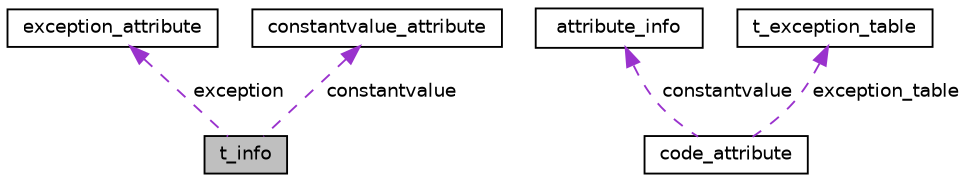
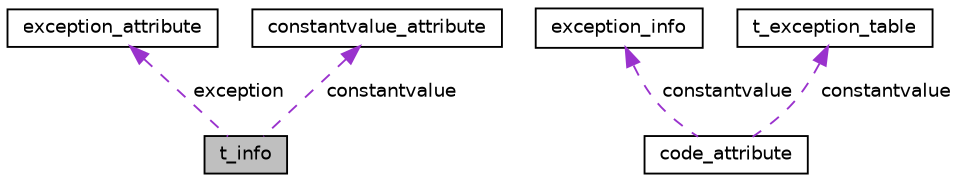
(619, 28) -> (619, 28)
(884, 92) -> (884, 92)
